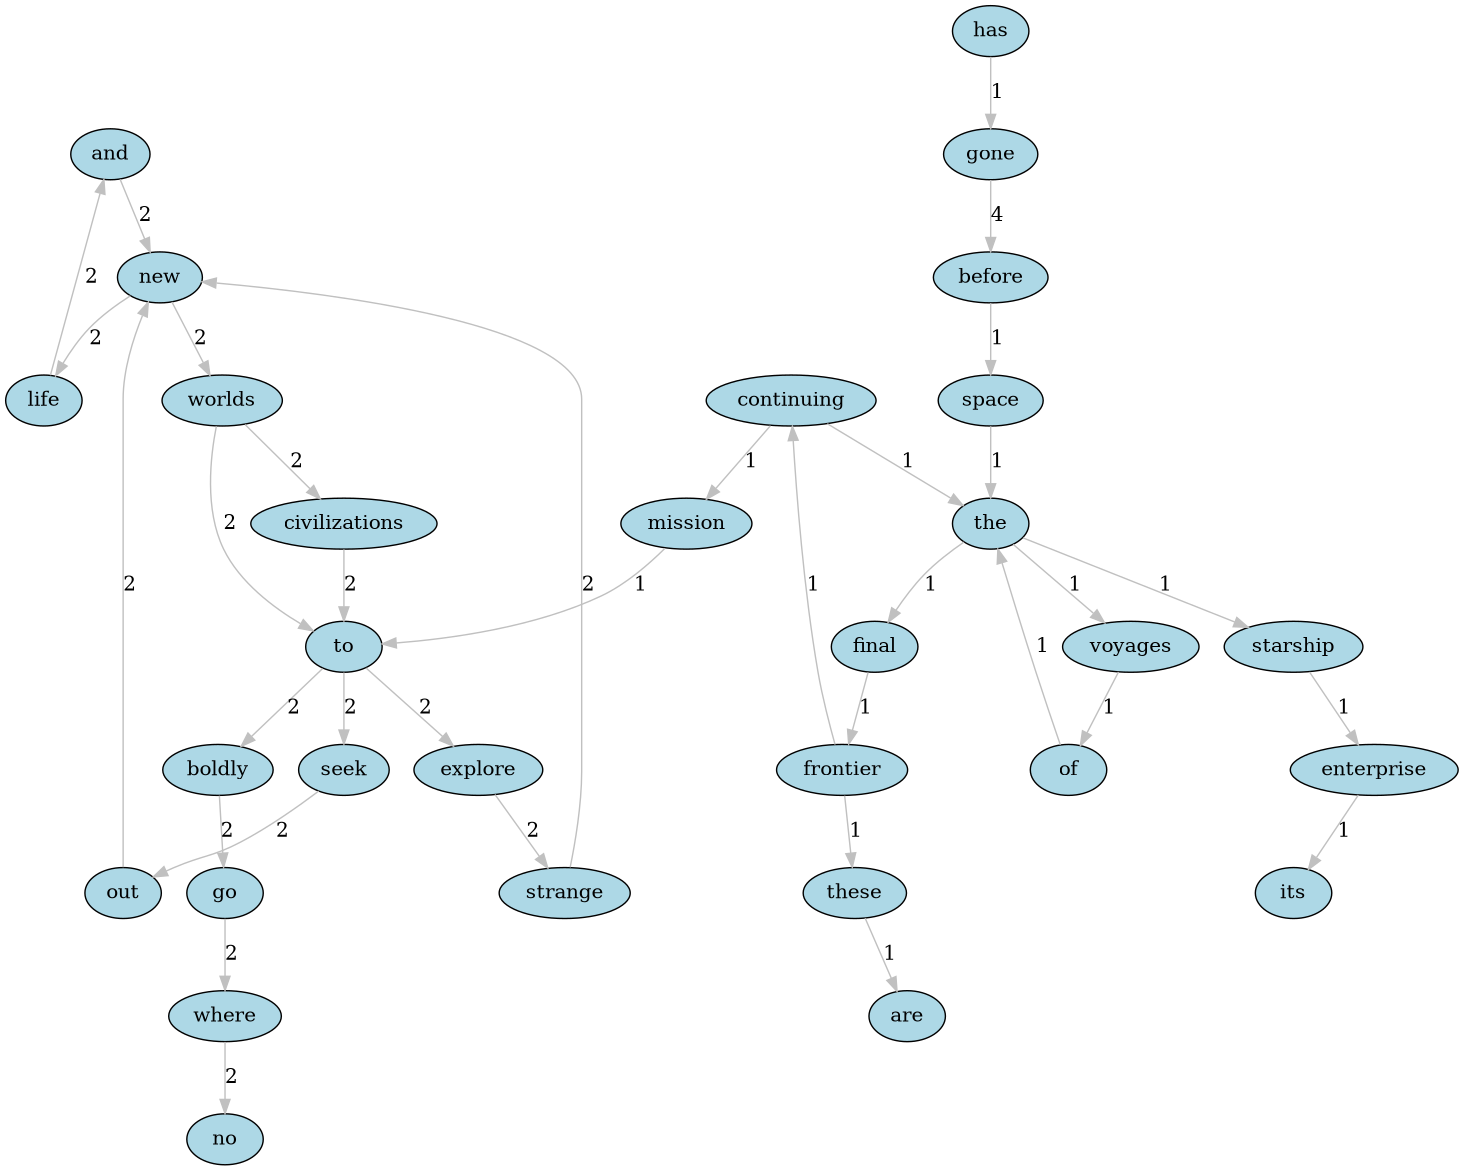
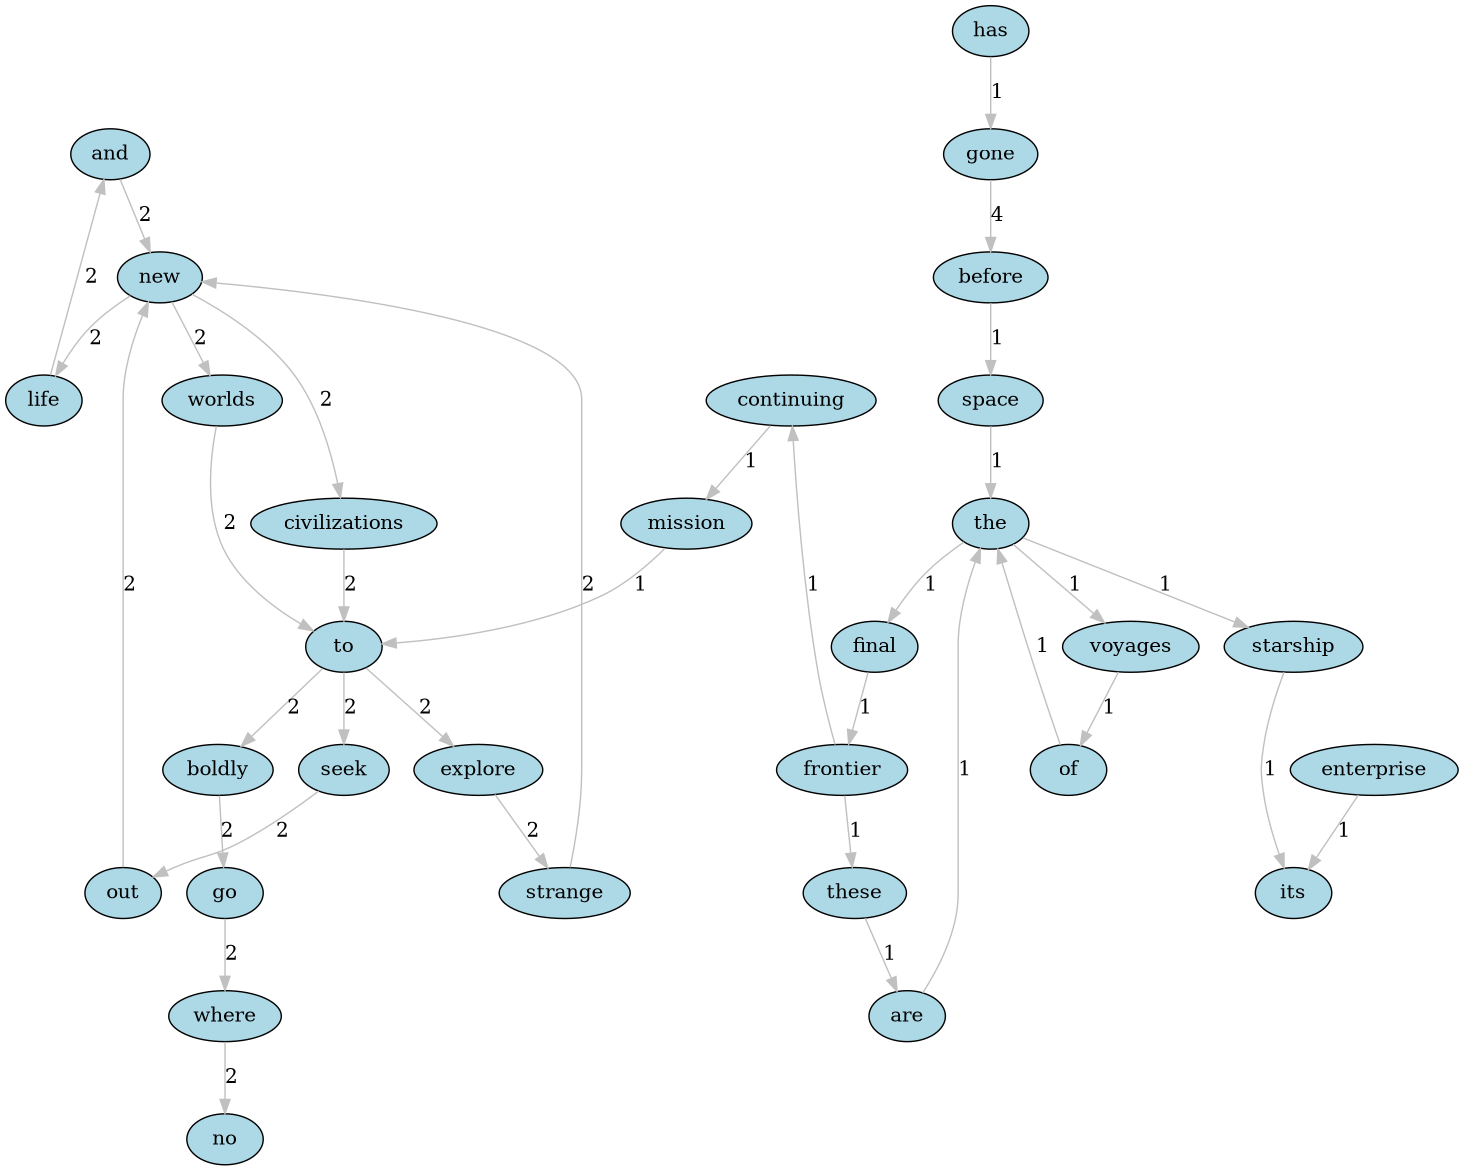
(278, 457) -> (290, 370)
(889, 461) -> (958, 780)
(1330, 702) -> (1262, 763)
